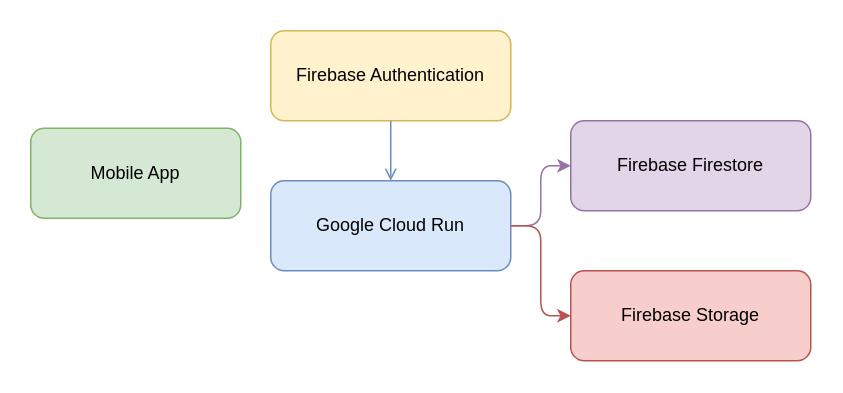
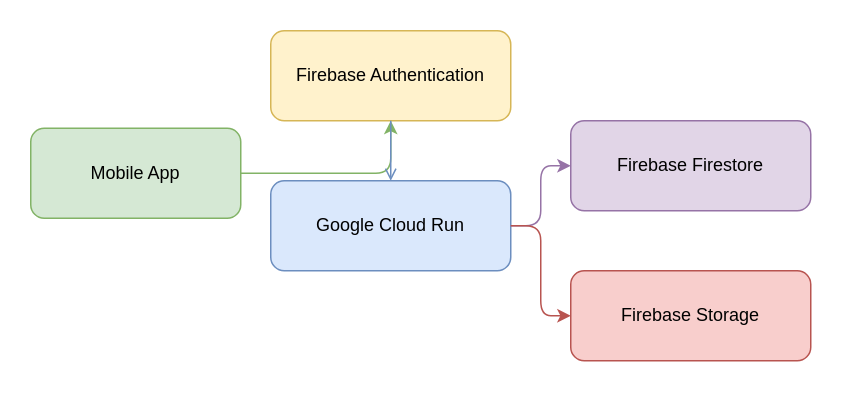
none -> (314, 173)
